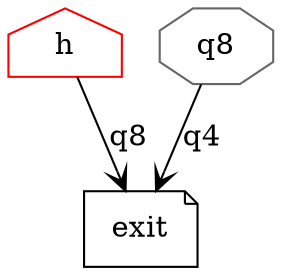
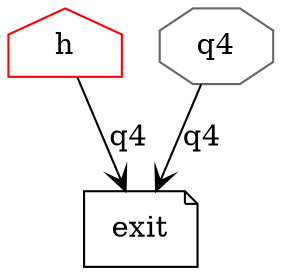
(216, 46) -> (216, 46)
(129, 138) -> (129, 138)
